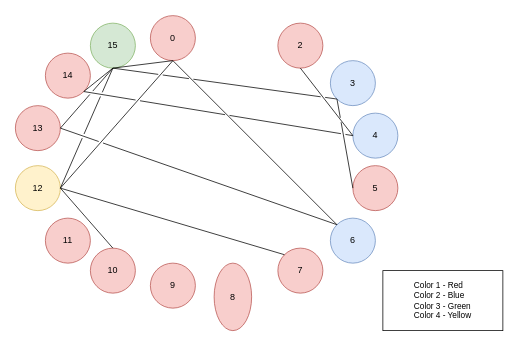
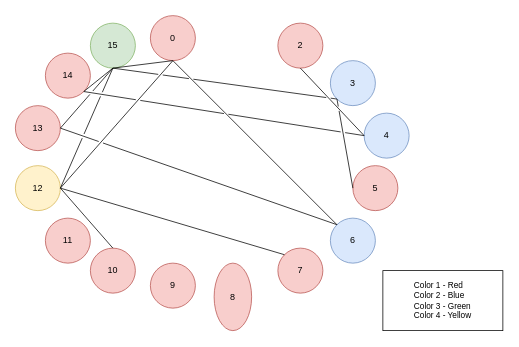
(375, 135) -> (387, 135)
